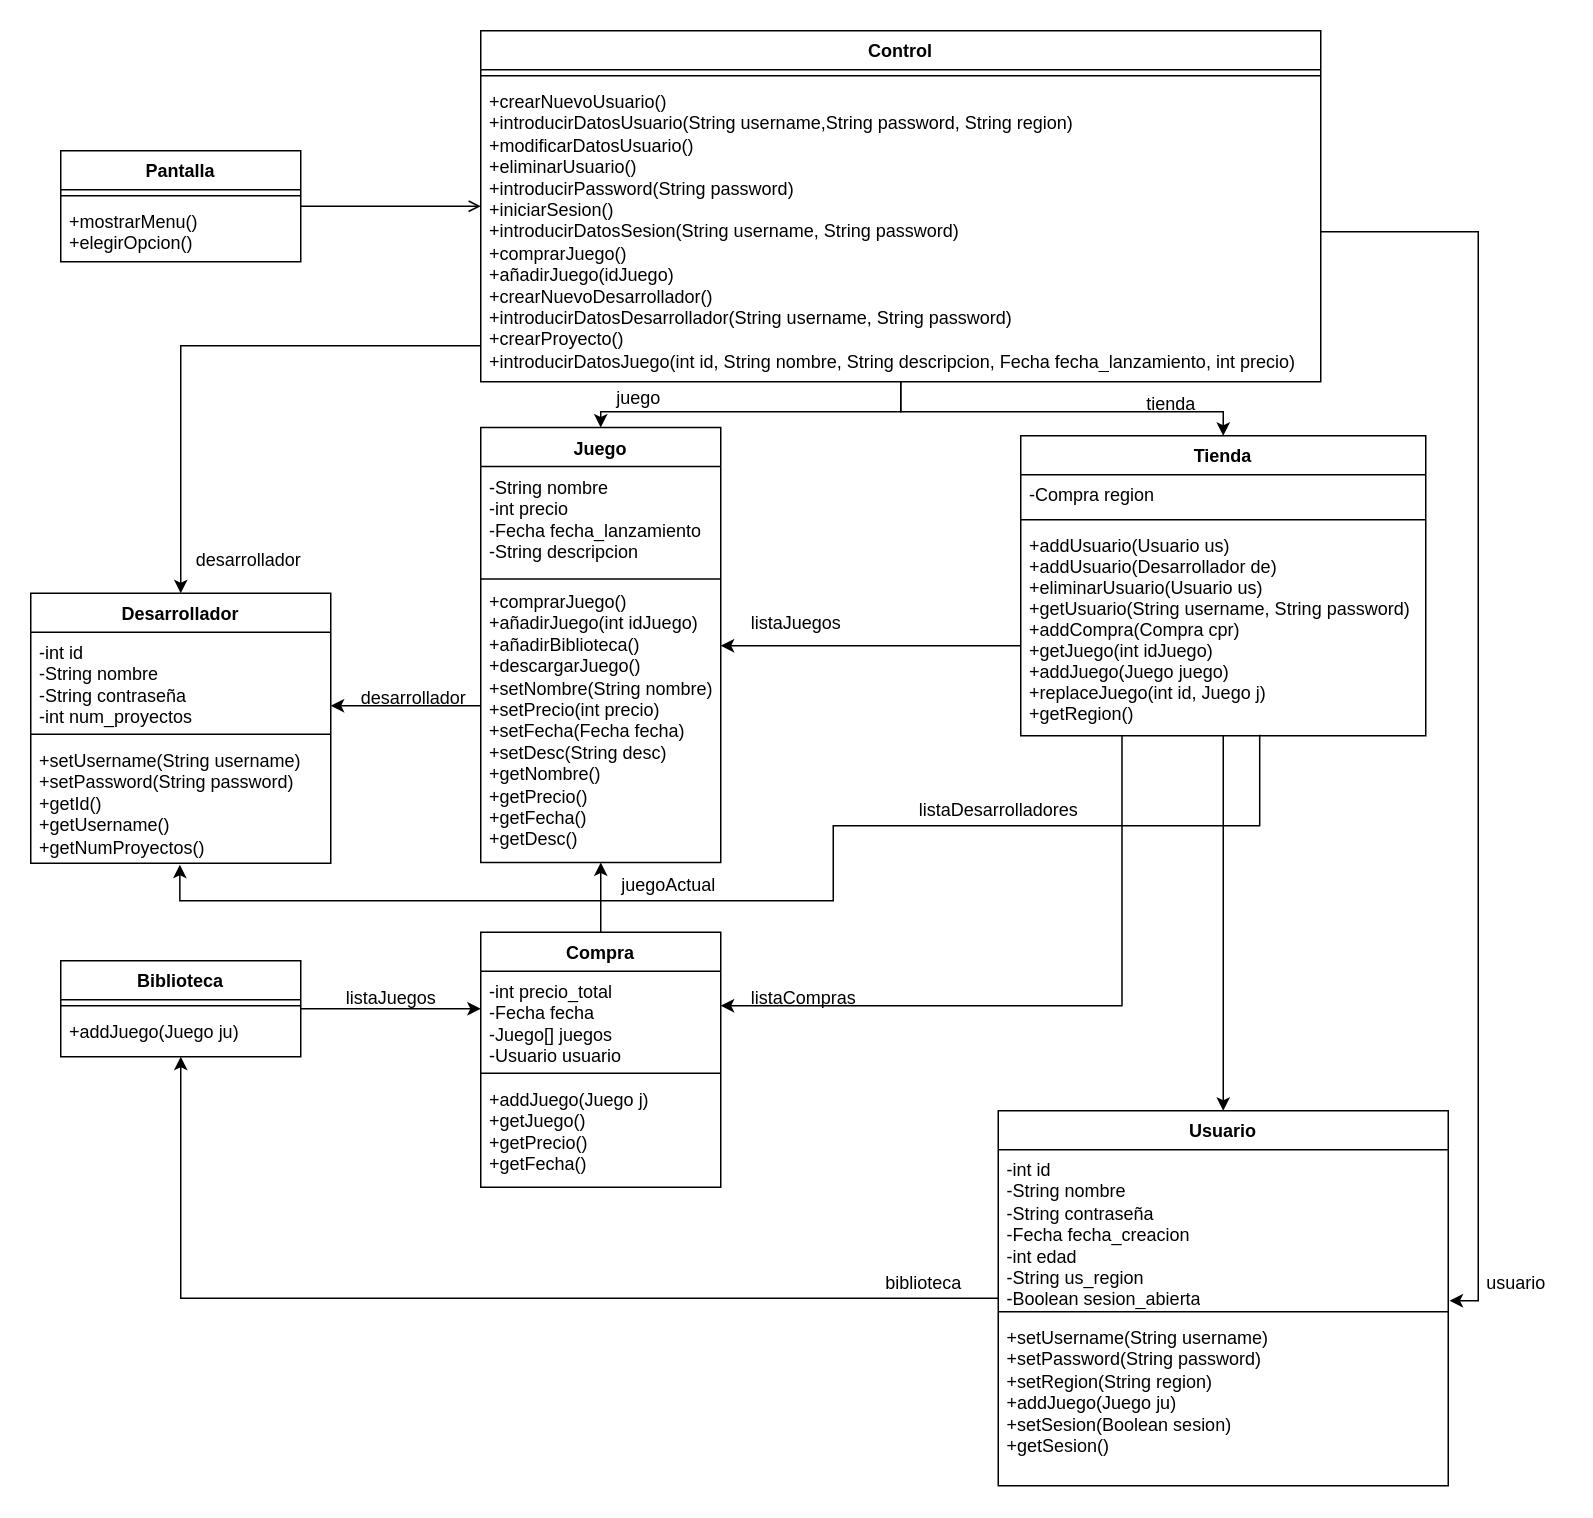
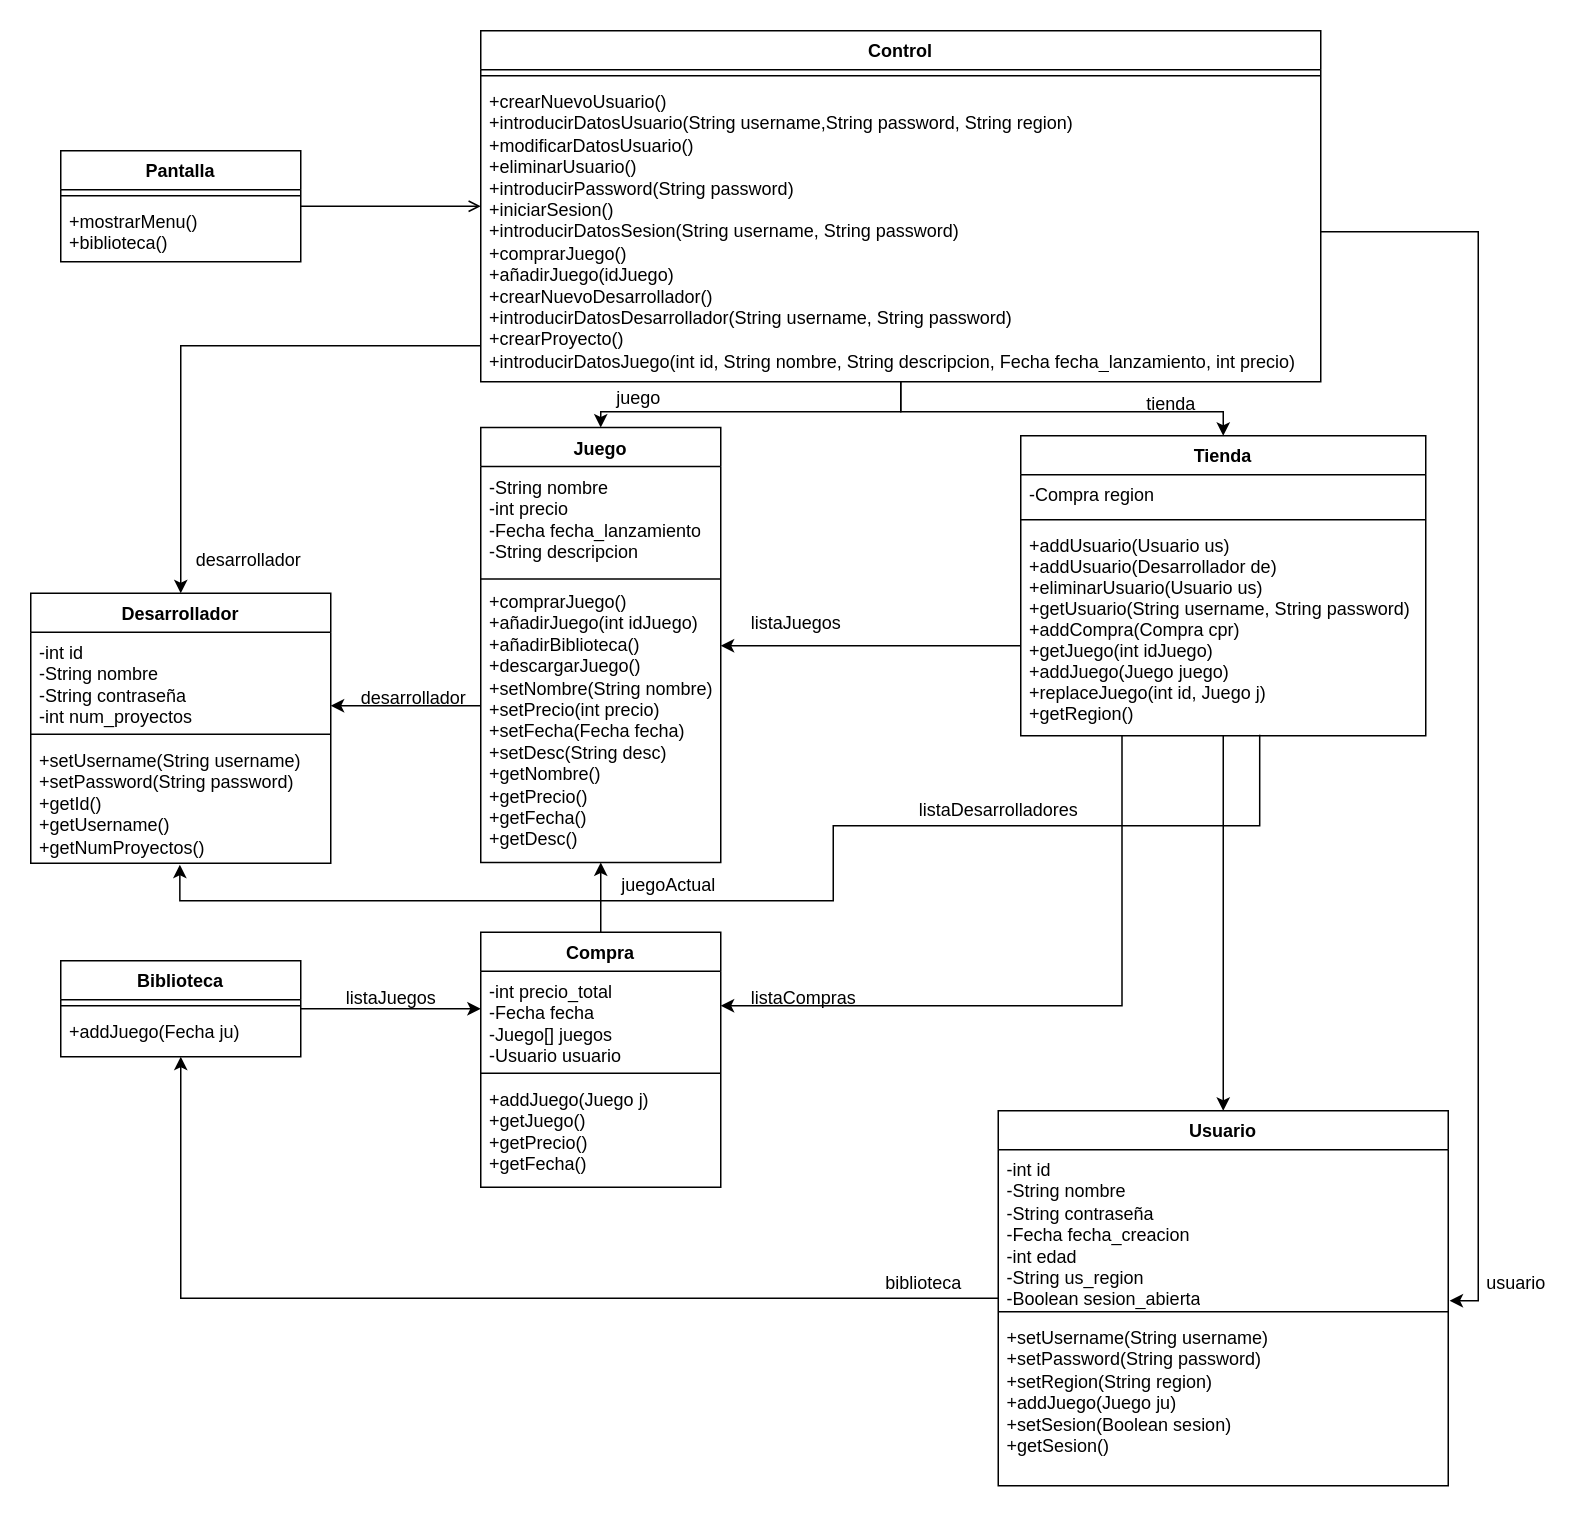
(140, 234) -> (140, 234)
(163, 1033) -> (163, 1033)
